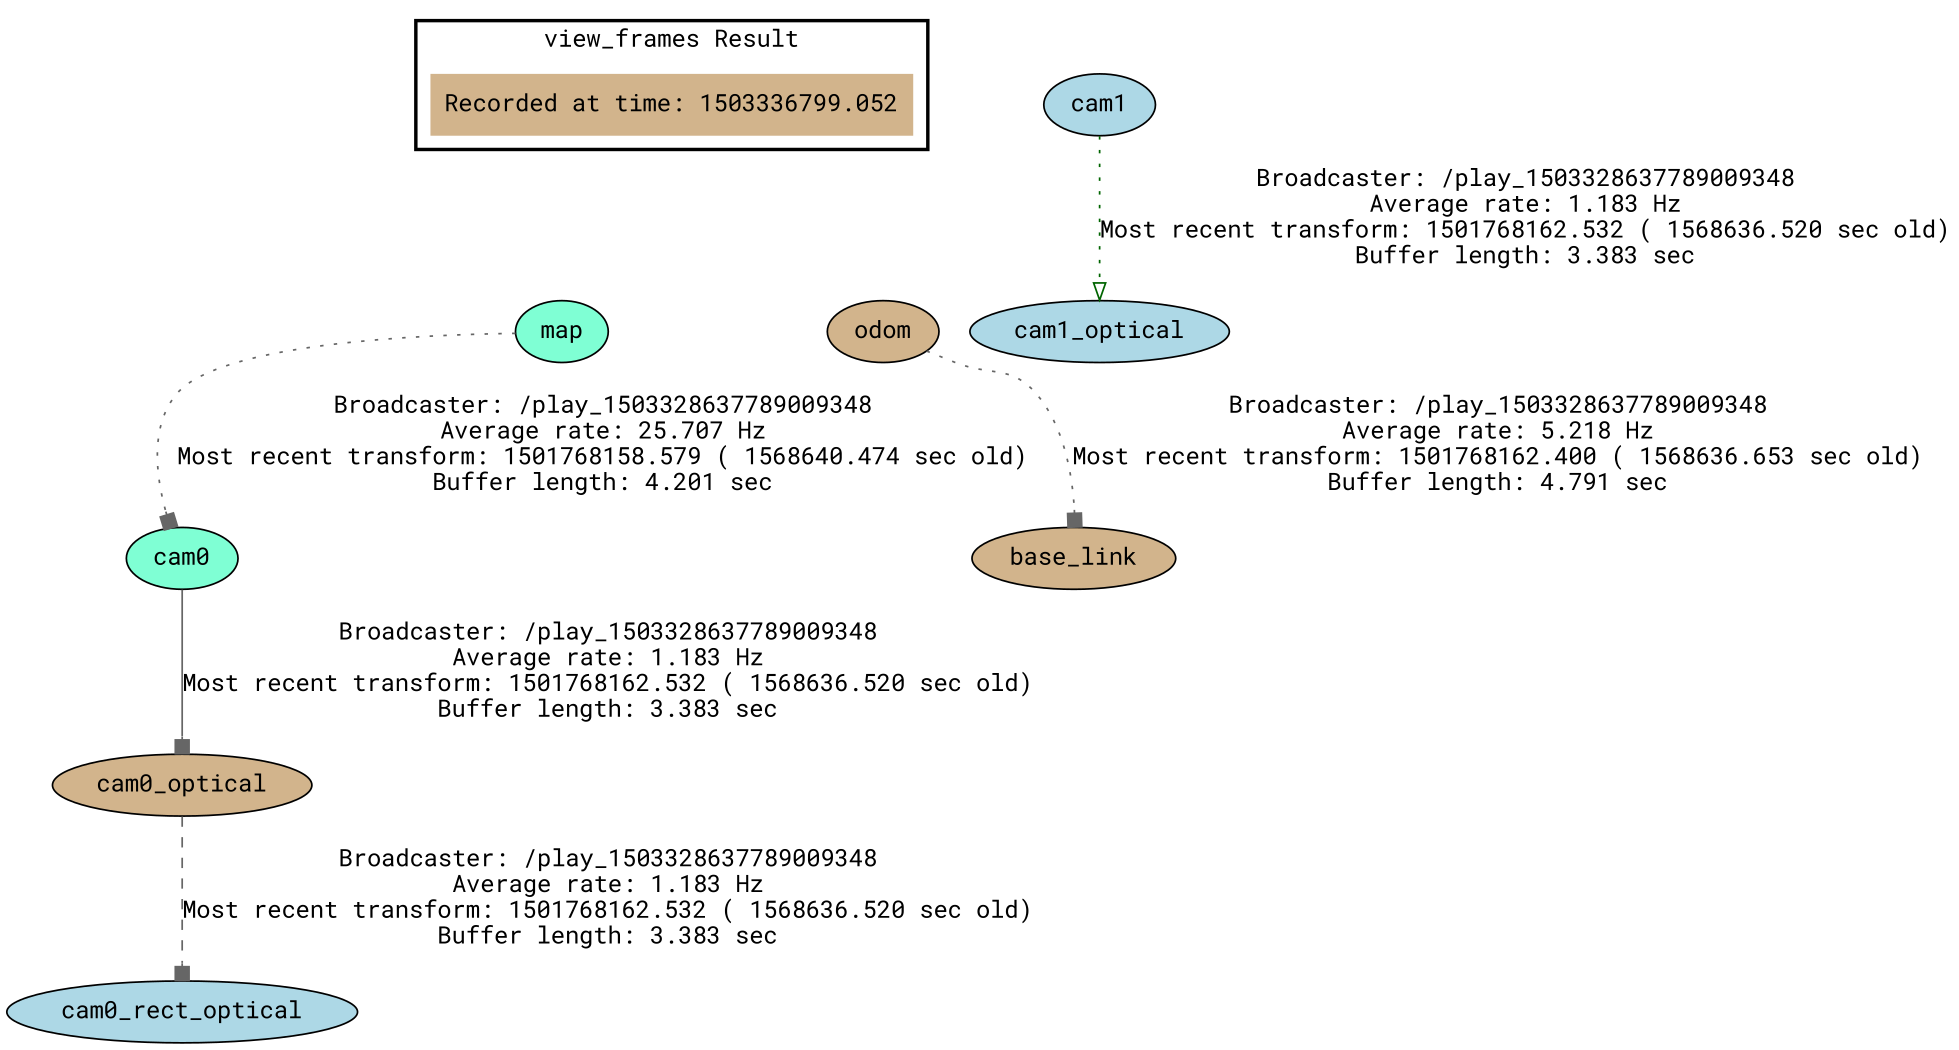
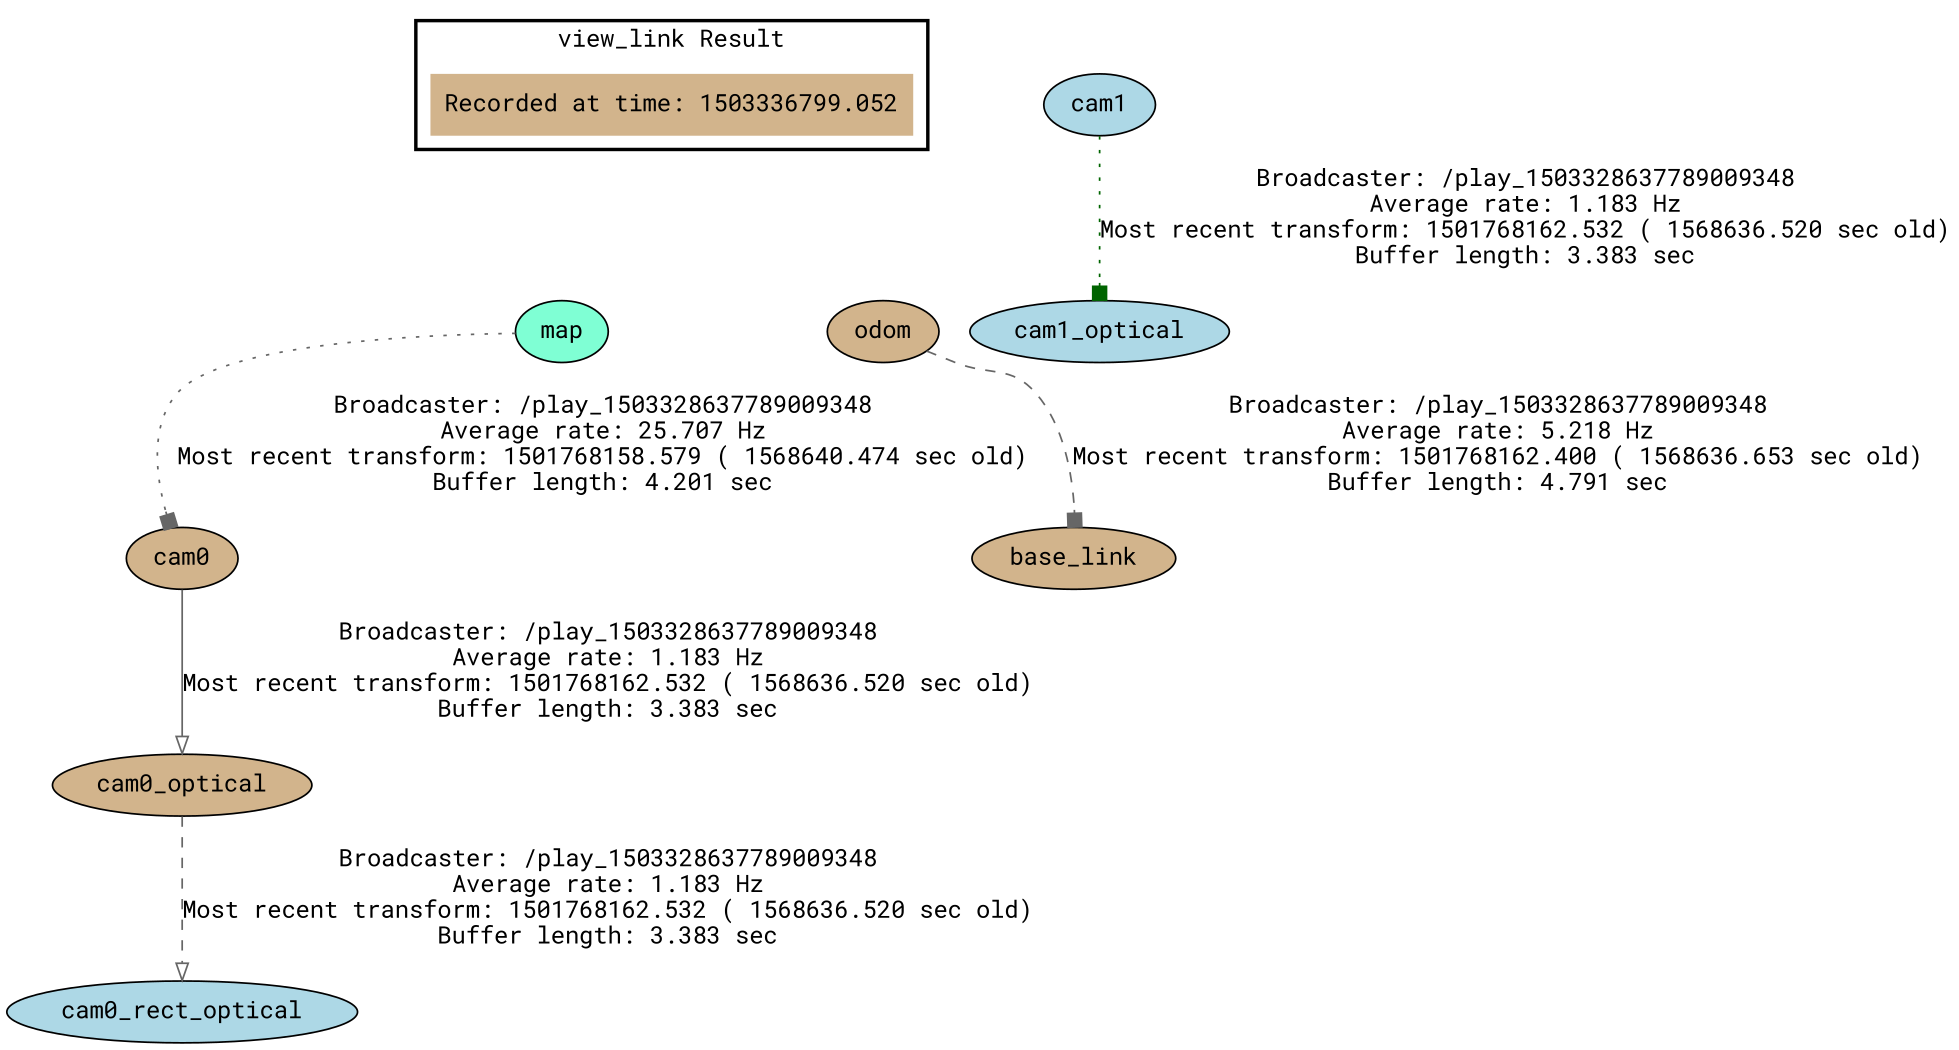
(672, 40) -> (672, 40)
(1100, 209) -> (1100, 209)
(1038, 395) -> (1038, 395)
(182, 558) -> (182, 558)
(182, 663) -> (182, 663)
(182, 890) -> (182, 890)
